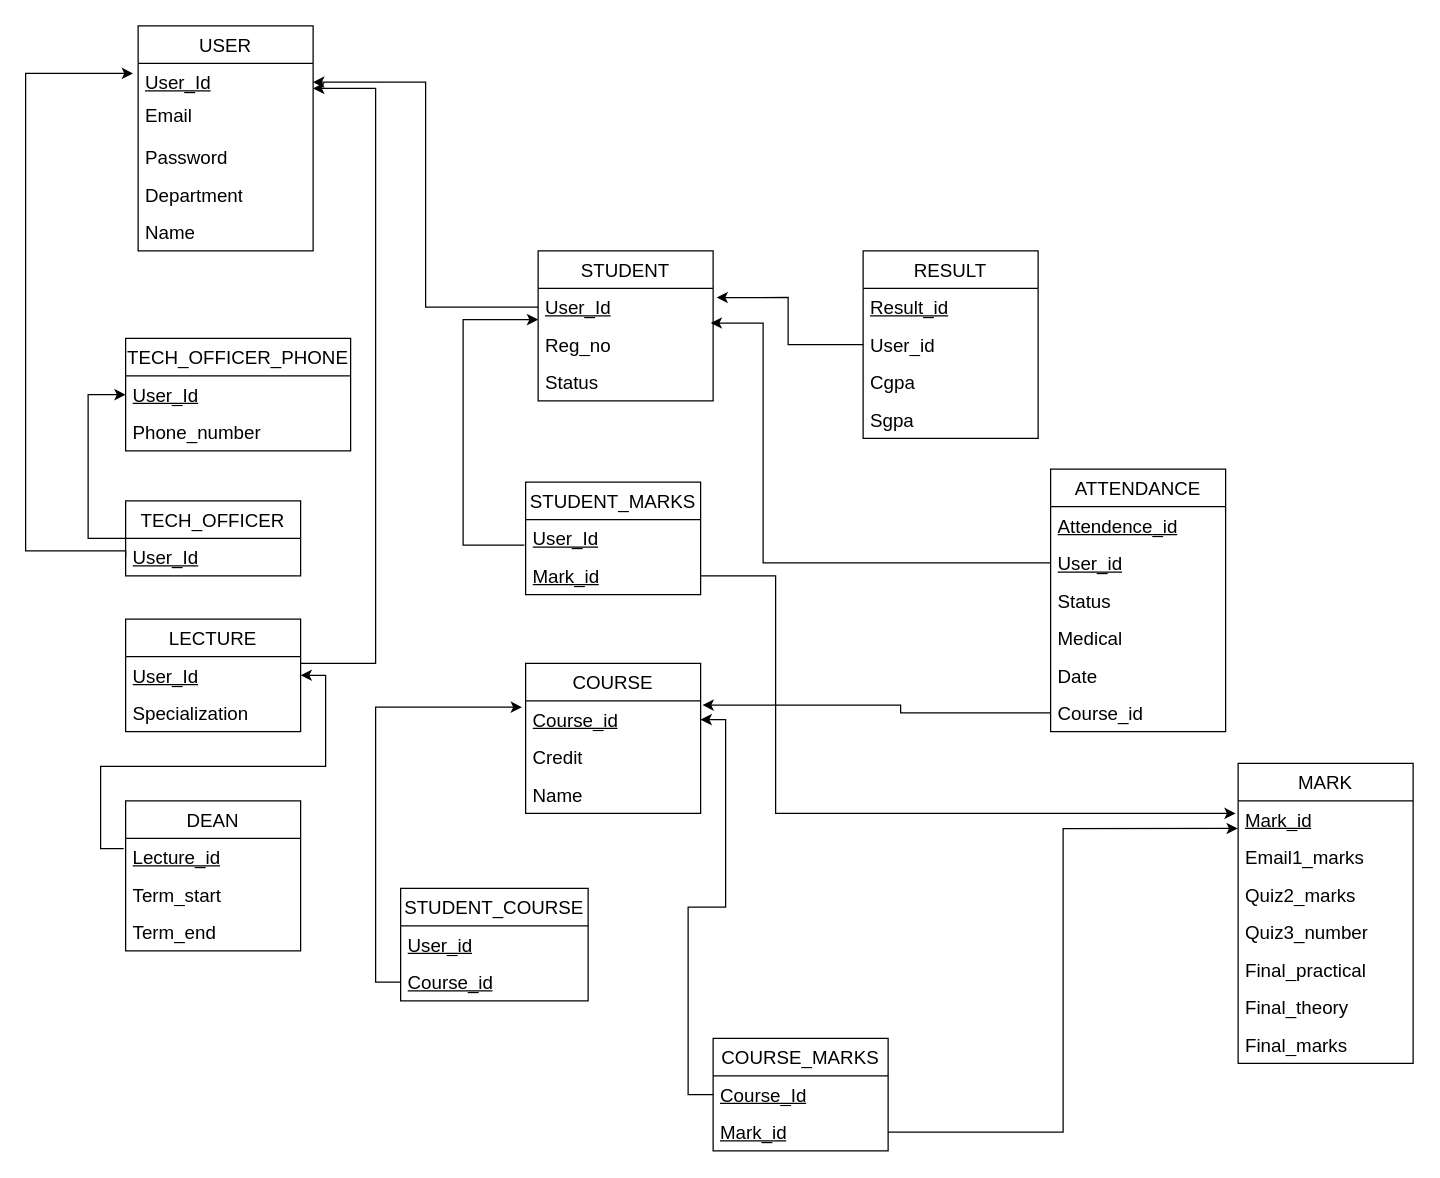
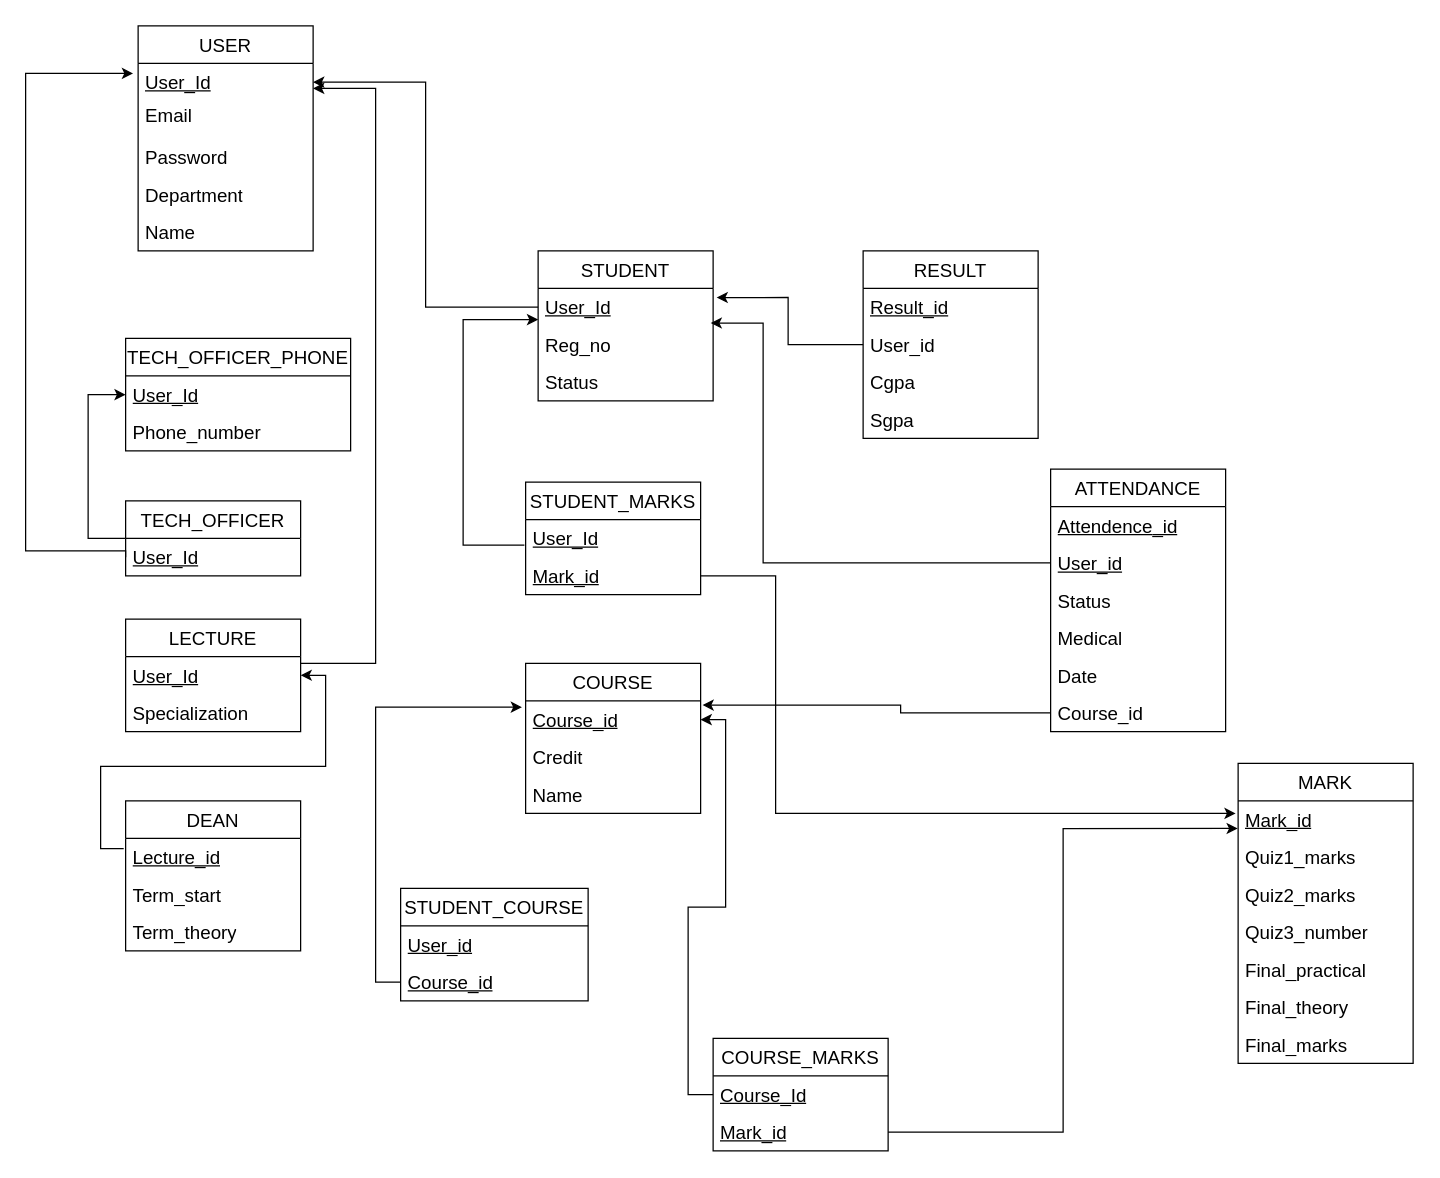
(1304, 857) -> (1301, 857)
(175, 932) -> (191, 932)
